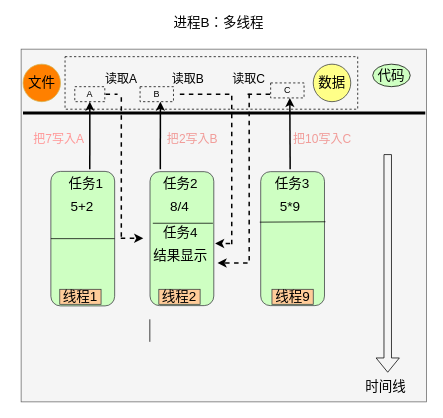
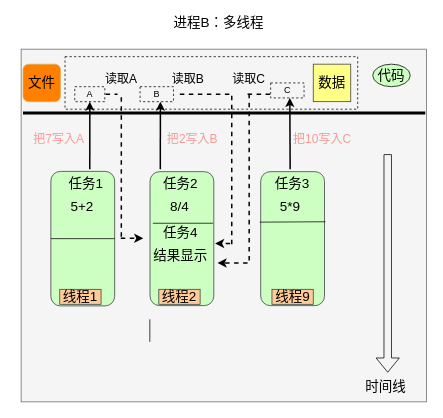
(42, 83) -> (42, 83)
(332, 83) -> (332, 83)
